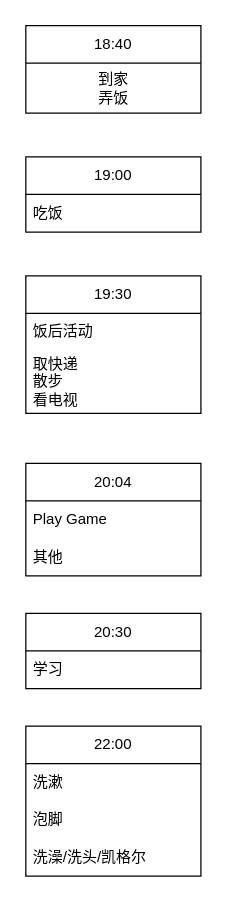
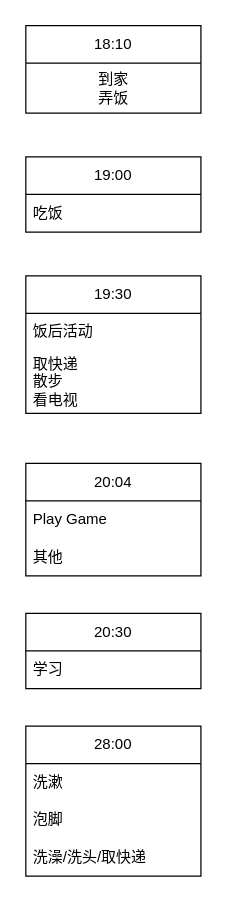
(113, 44) -> (113, 44)
(113, 744) -> (113, 744)
(94, 857) -> (94, 857)
